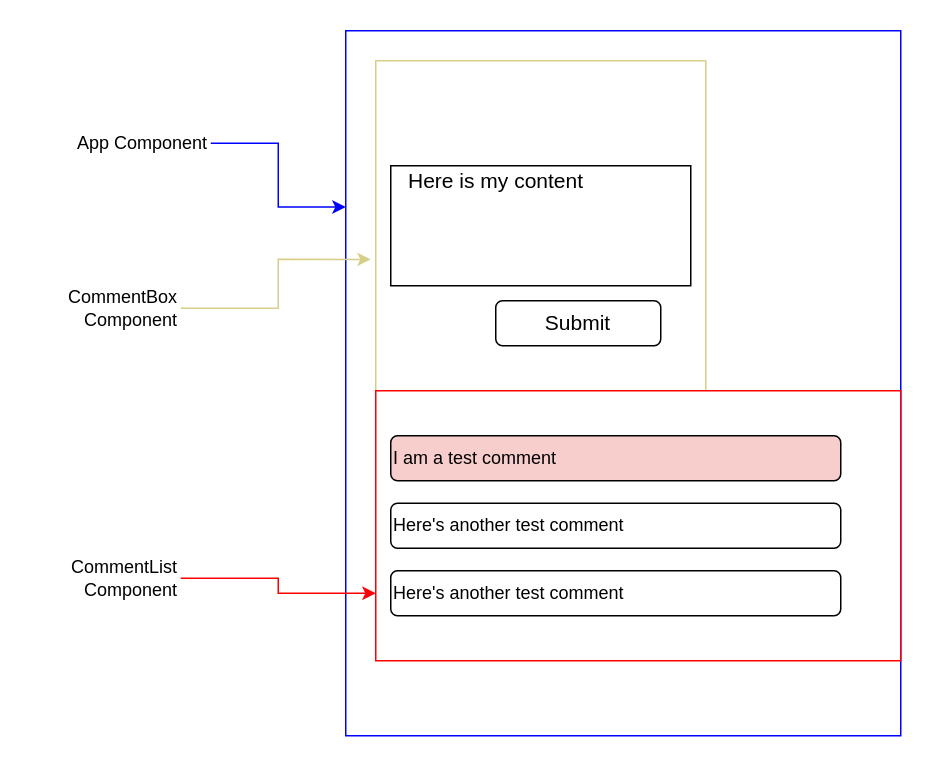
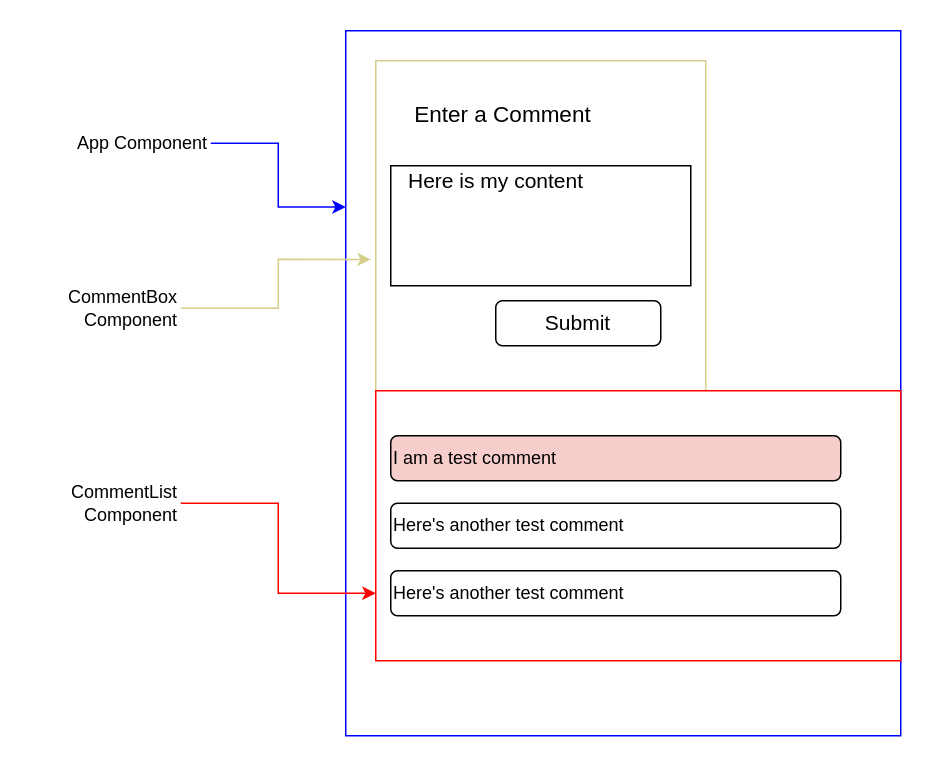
none -> (503, 113)
(106, 578) -> (106, 503)
